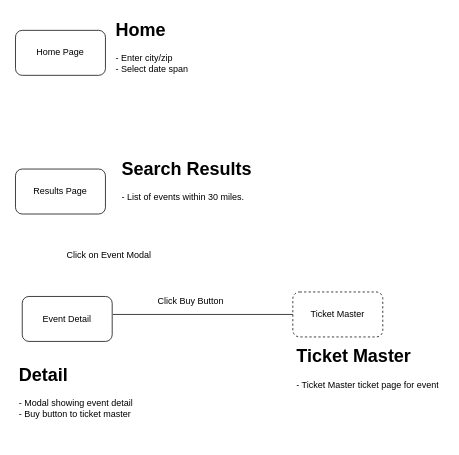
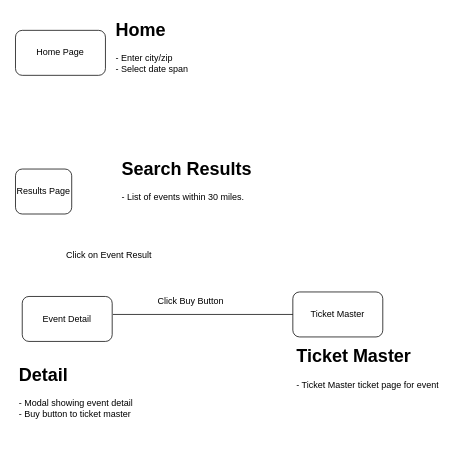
(60, 192) -> (44, 192)
(109, 255) -> (109, 255)
(338, 315) -> (338, 315)
